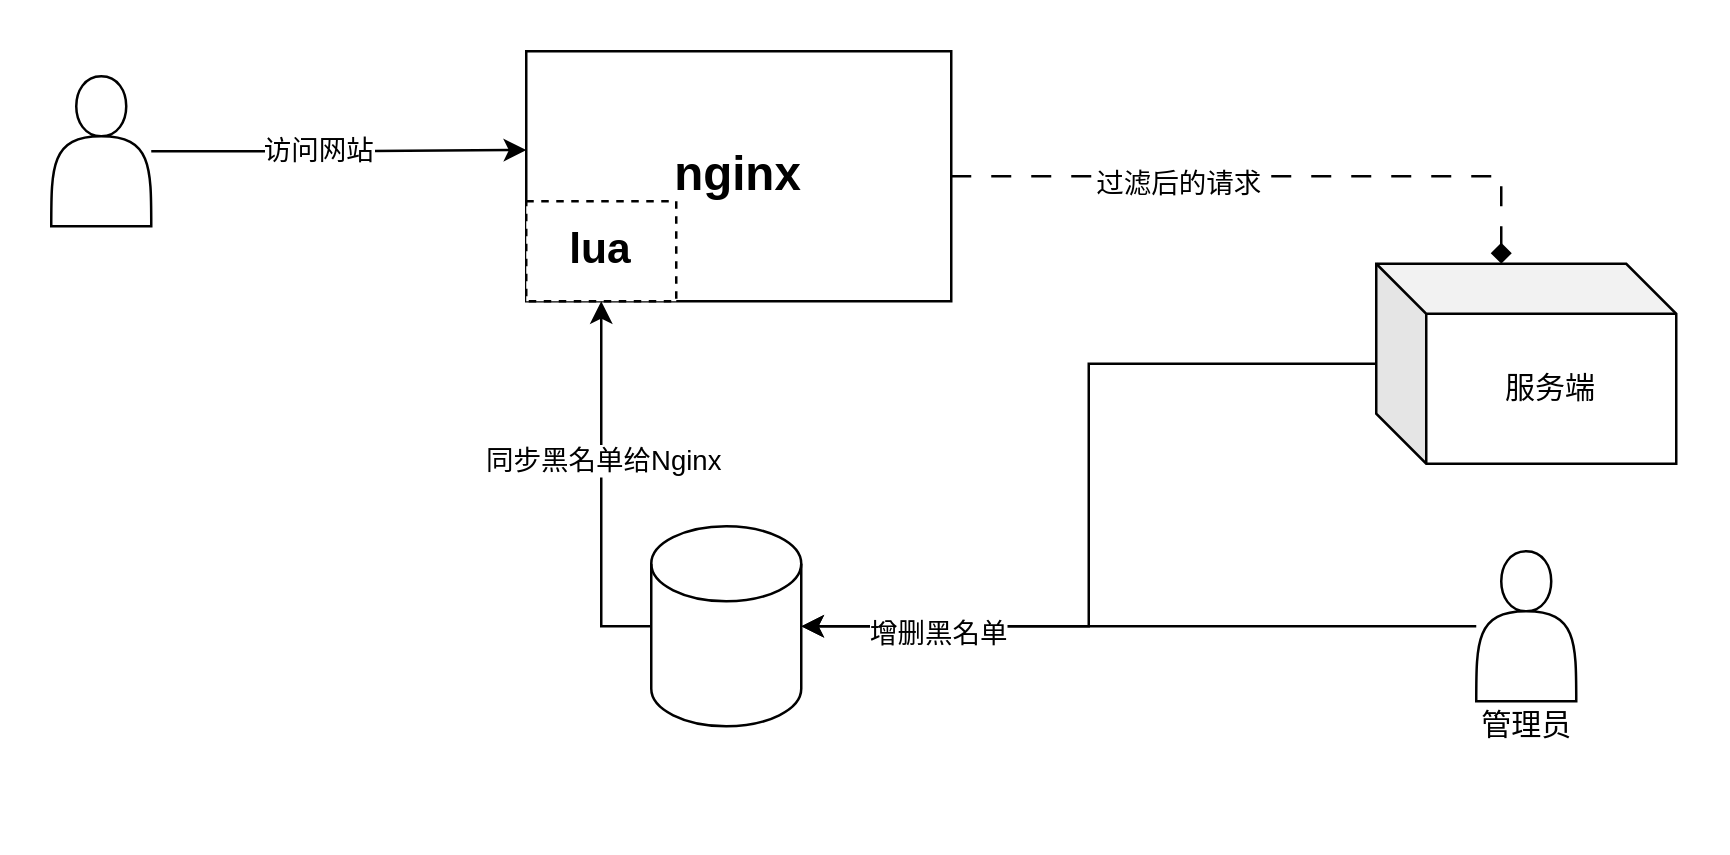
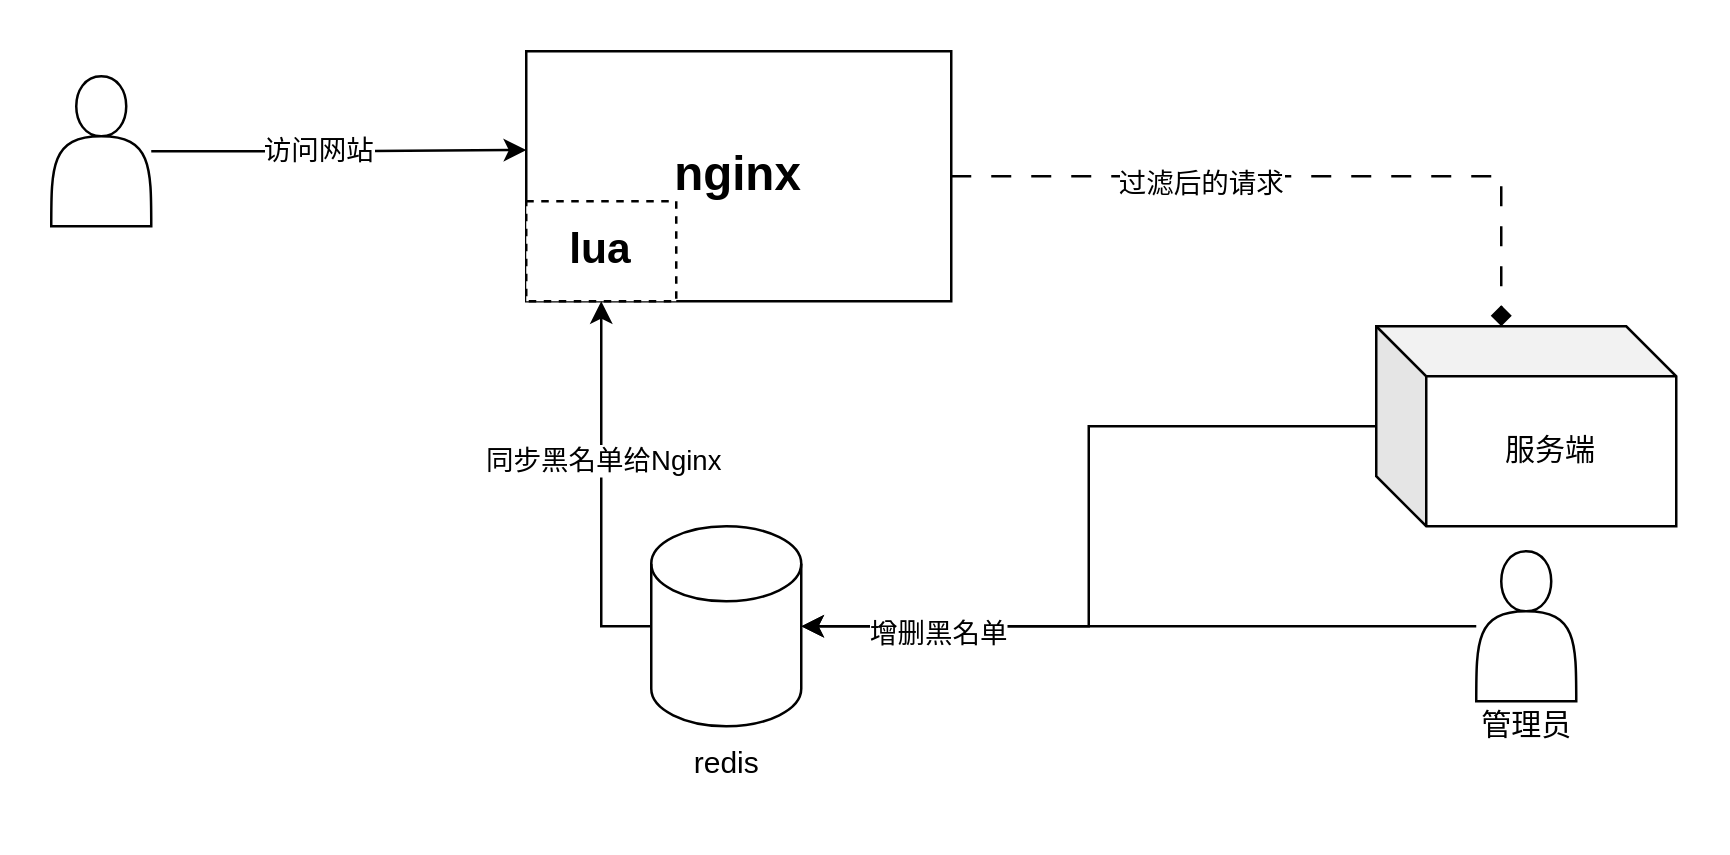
(1526, 364) -> (1526, 426)
none -> (726, 764)
